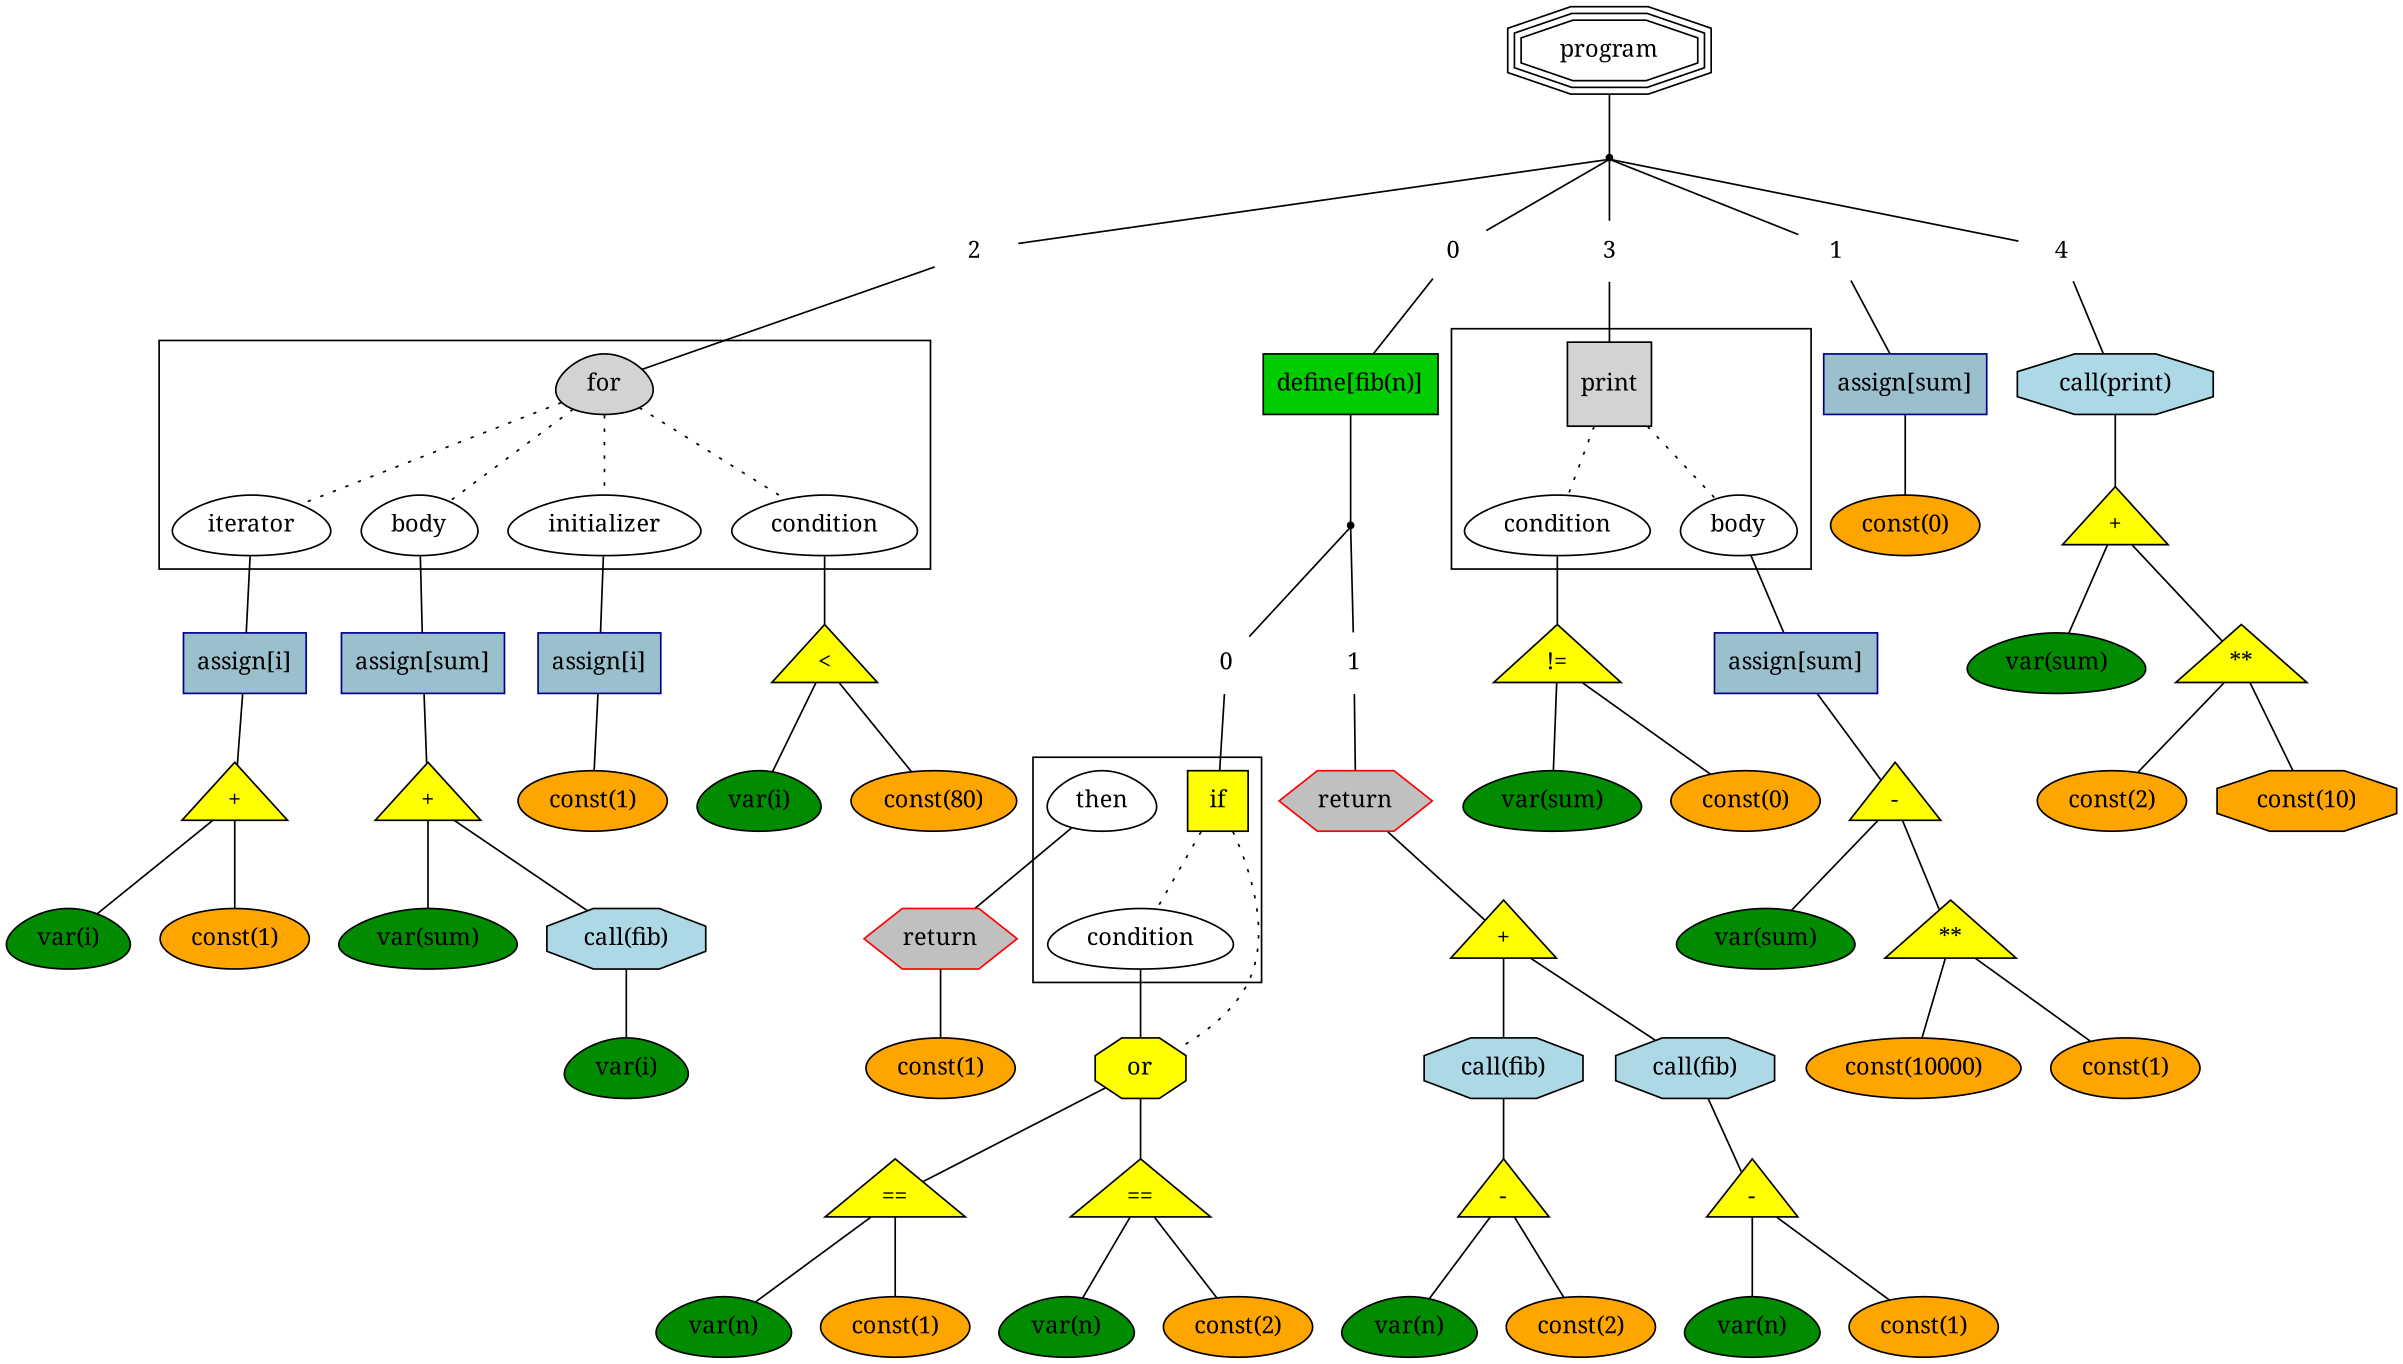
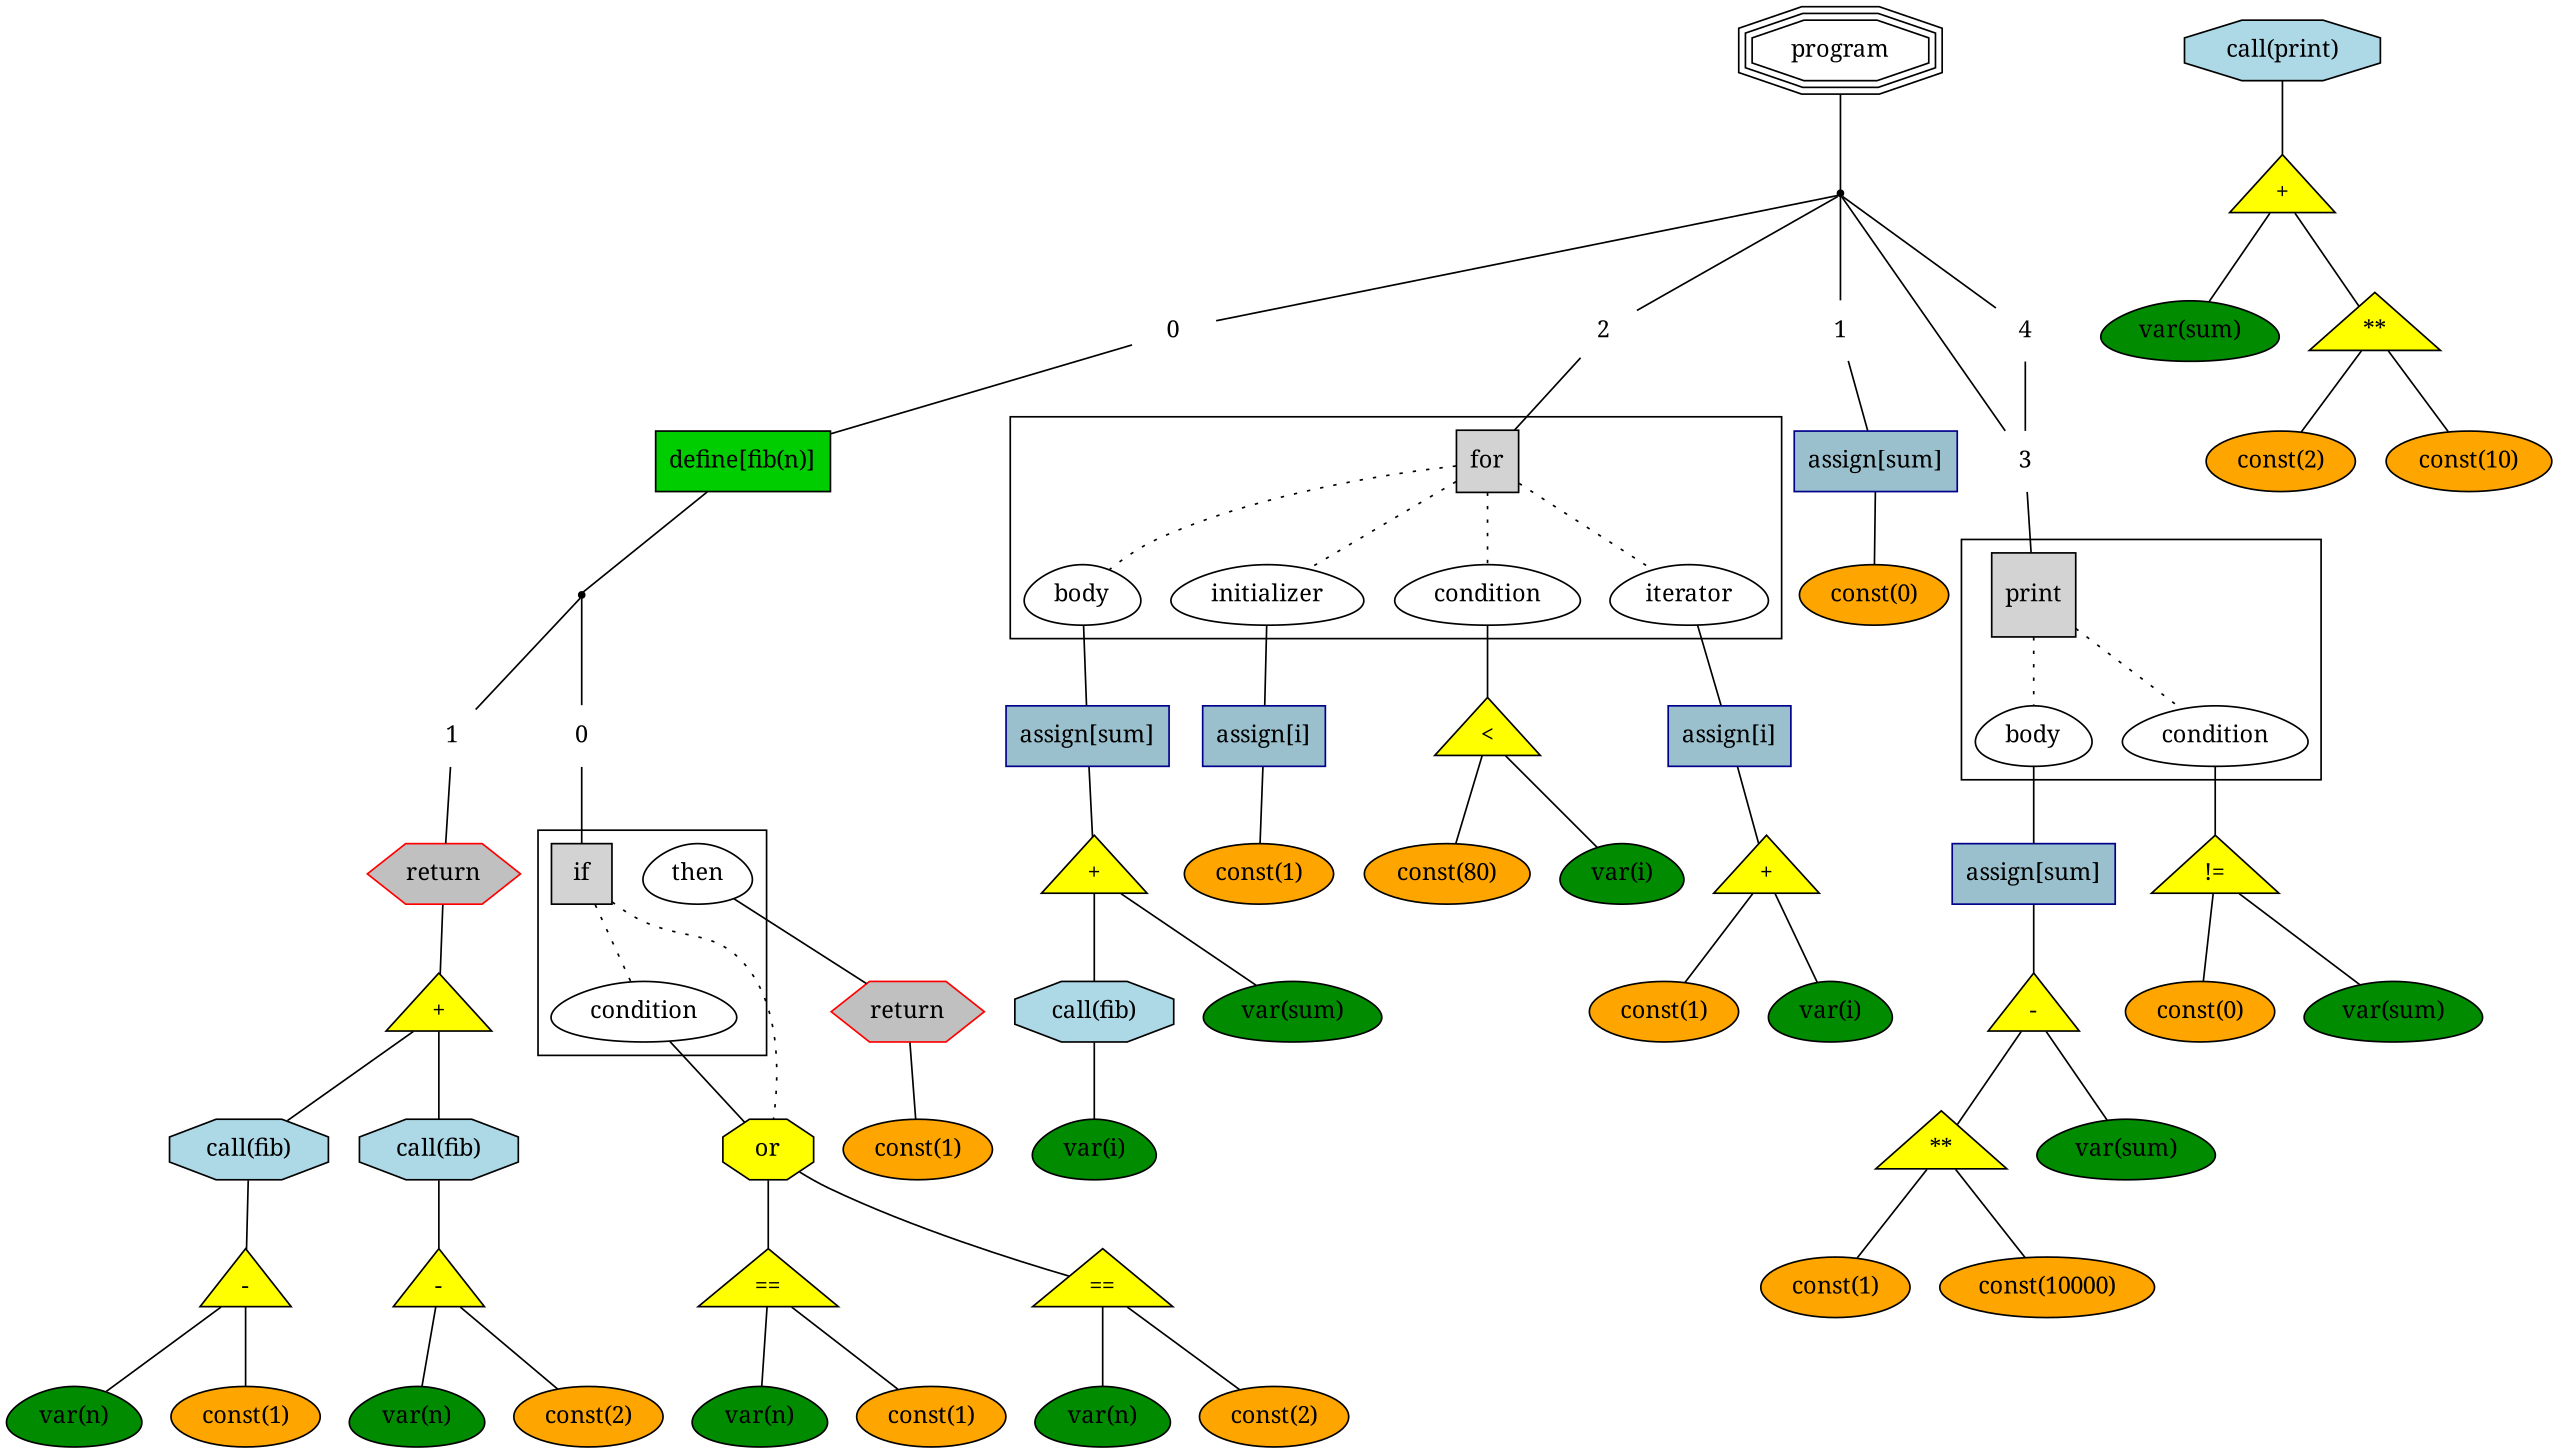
(2088, 317) -> (2025, 396)
(604, 384) -> (1488, 461)
(1218, 801) -> (582, 874)
(2307, 801) -> (2469, 461)
